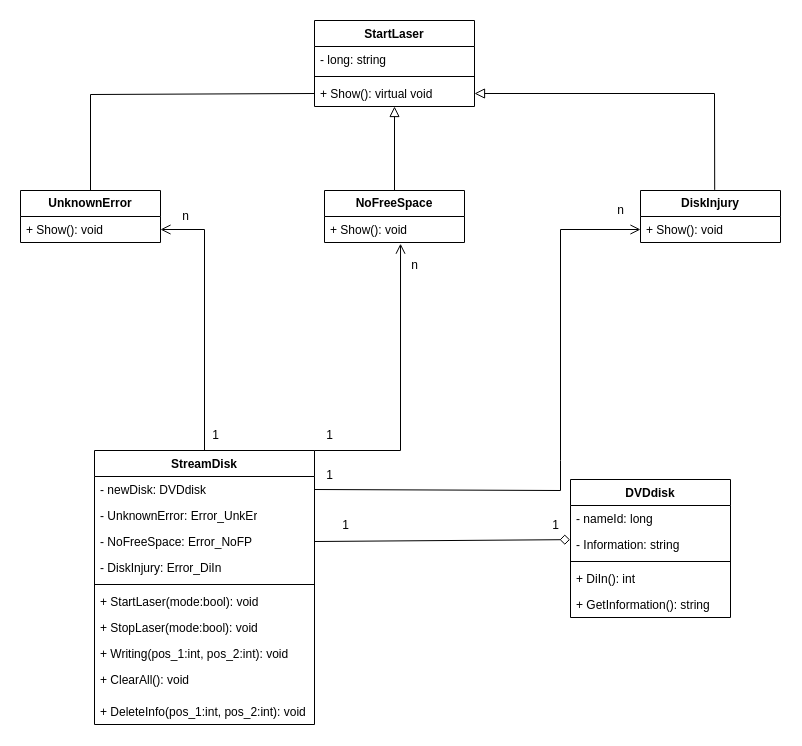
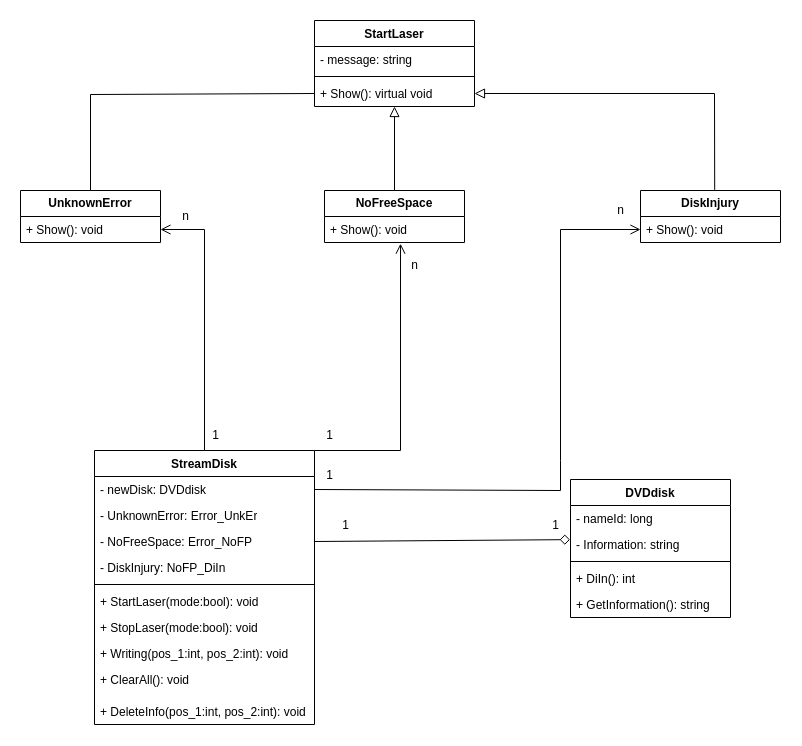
(360, 61) -> (371, 61)
(173, 569) -> (170, 569)
